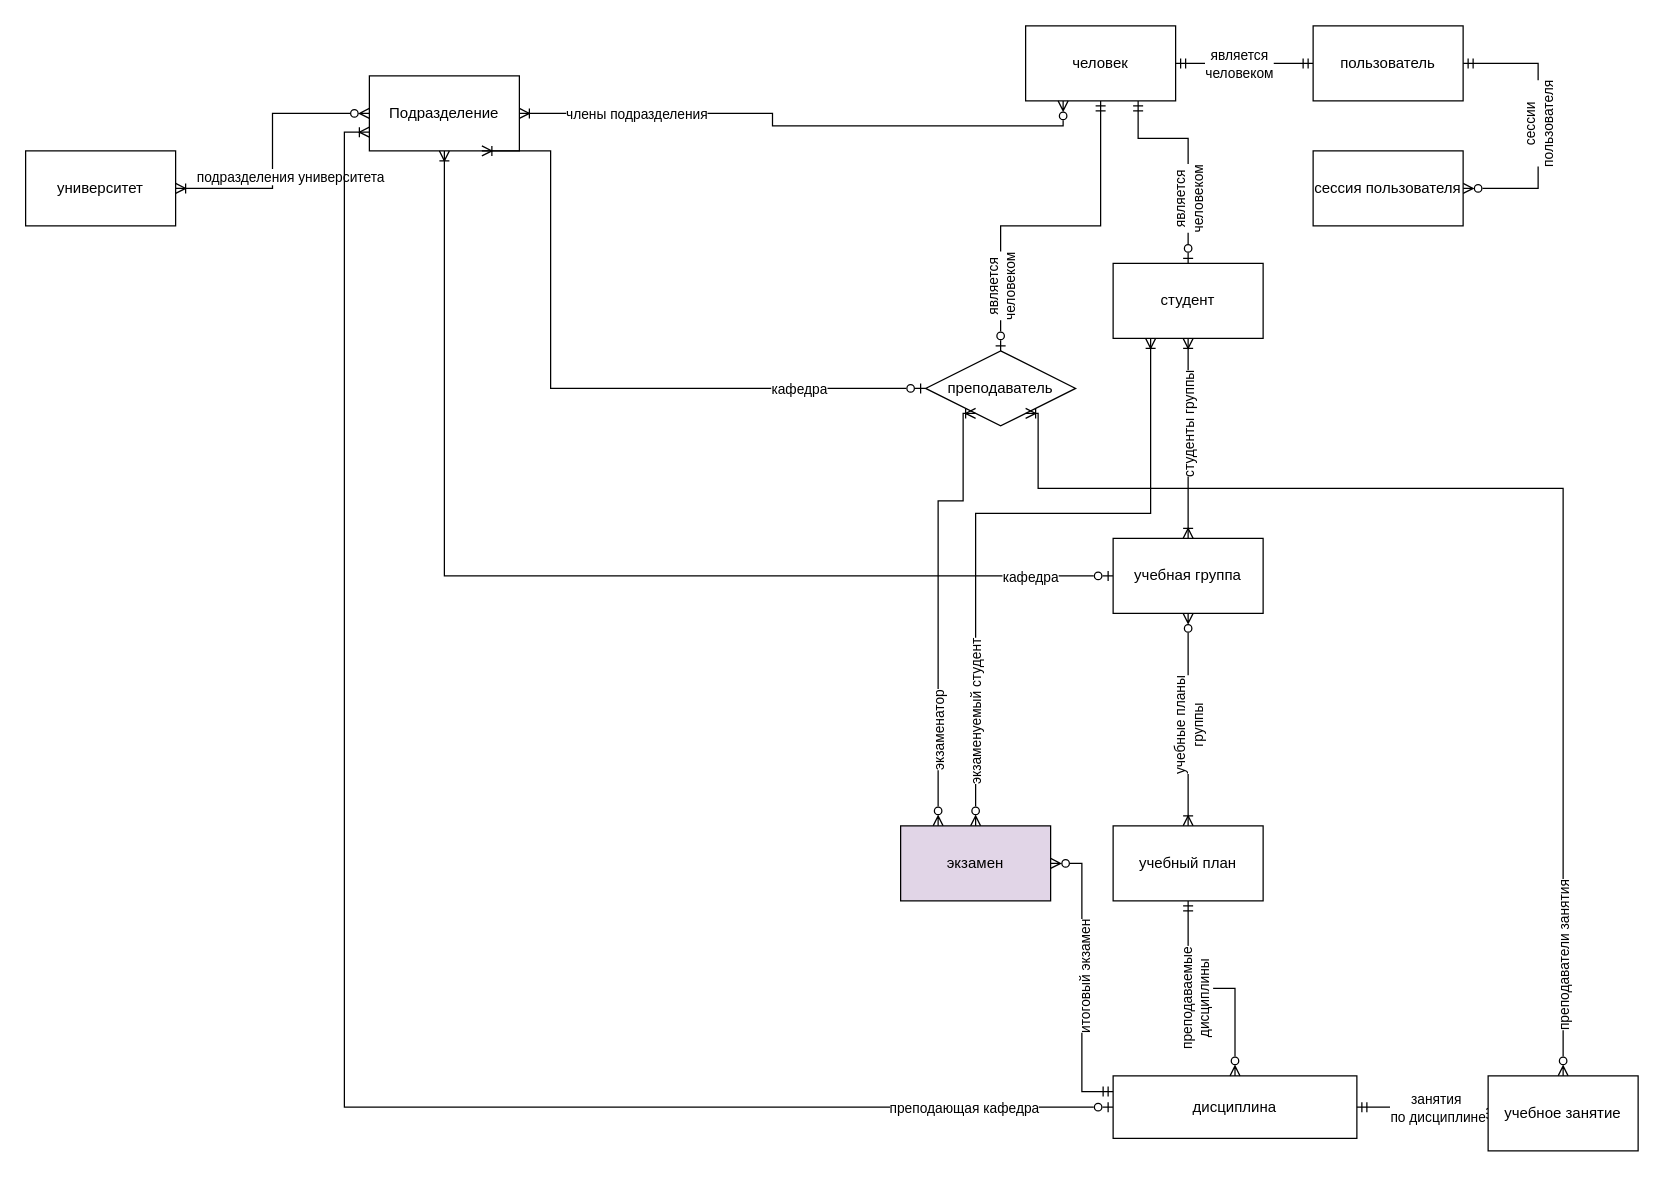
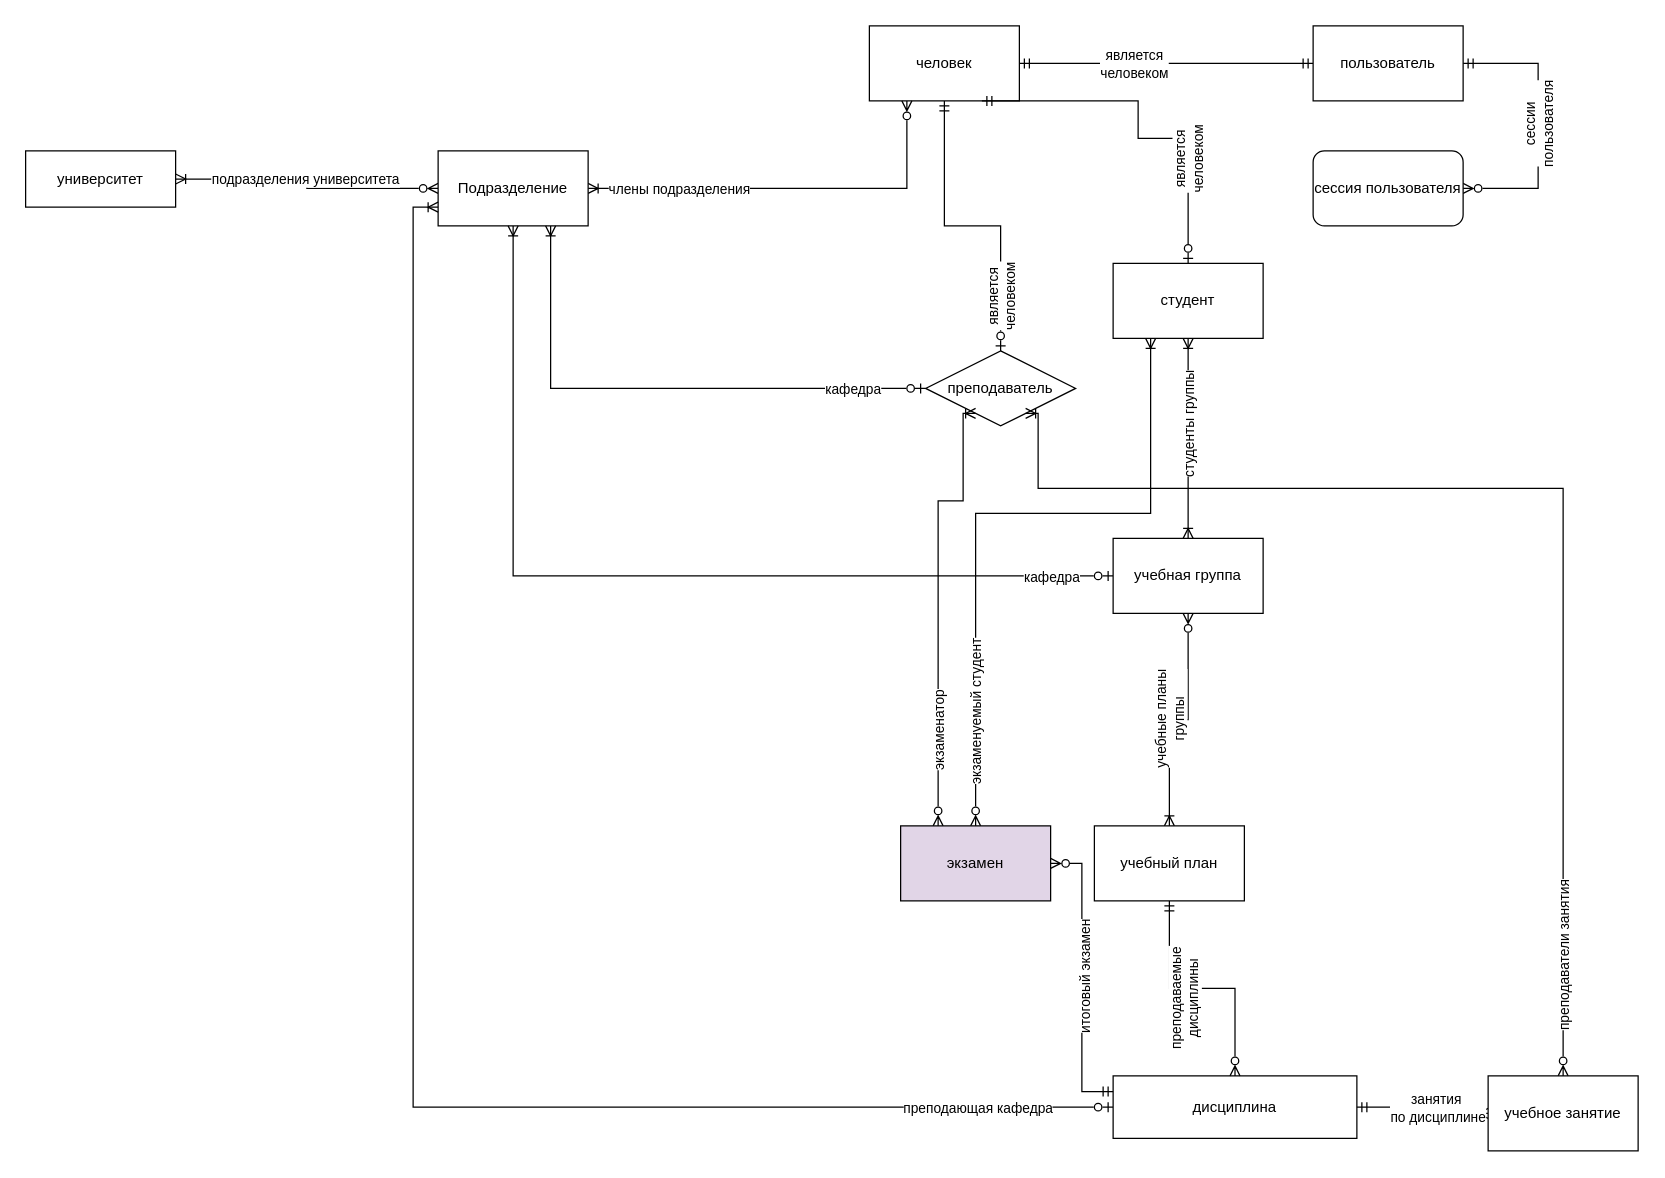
(1101, 63) -> (944, 63)
(444, 113) -> (513, 188)
(101, 188) -> (101, 179)
(1388, 188) -> (1388, 188)
(1188, 863) -> (1169, 863)
